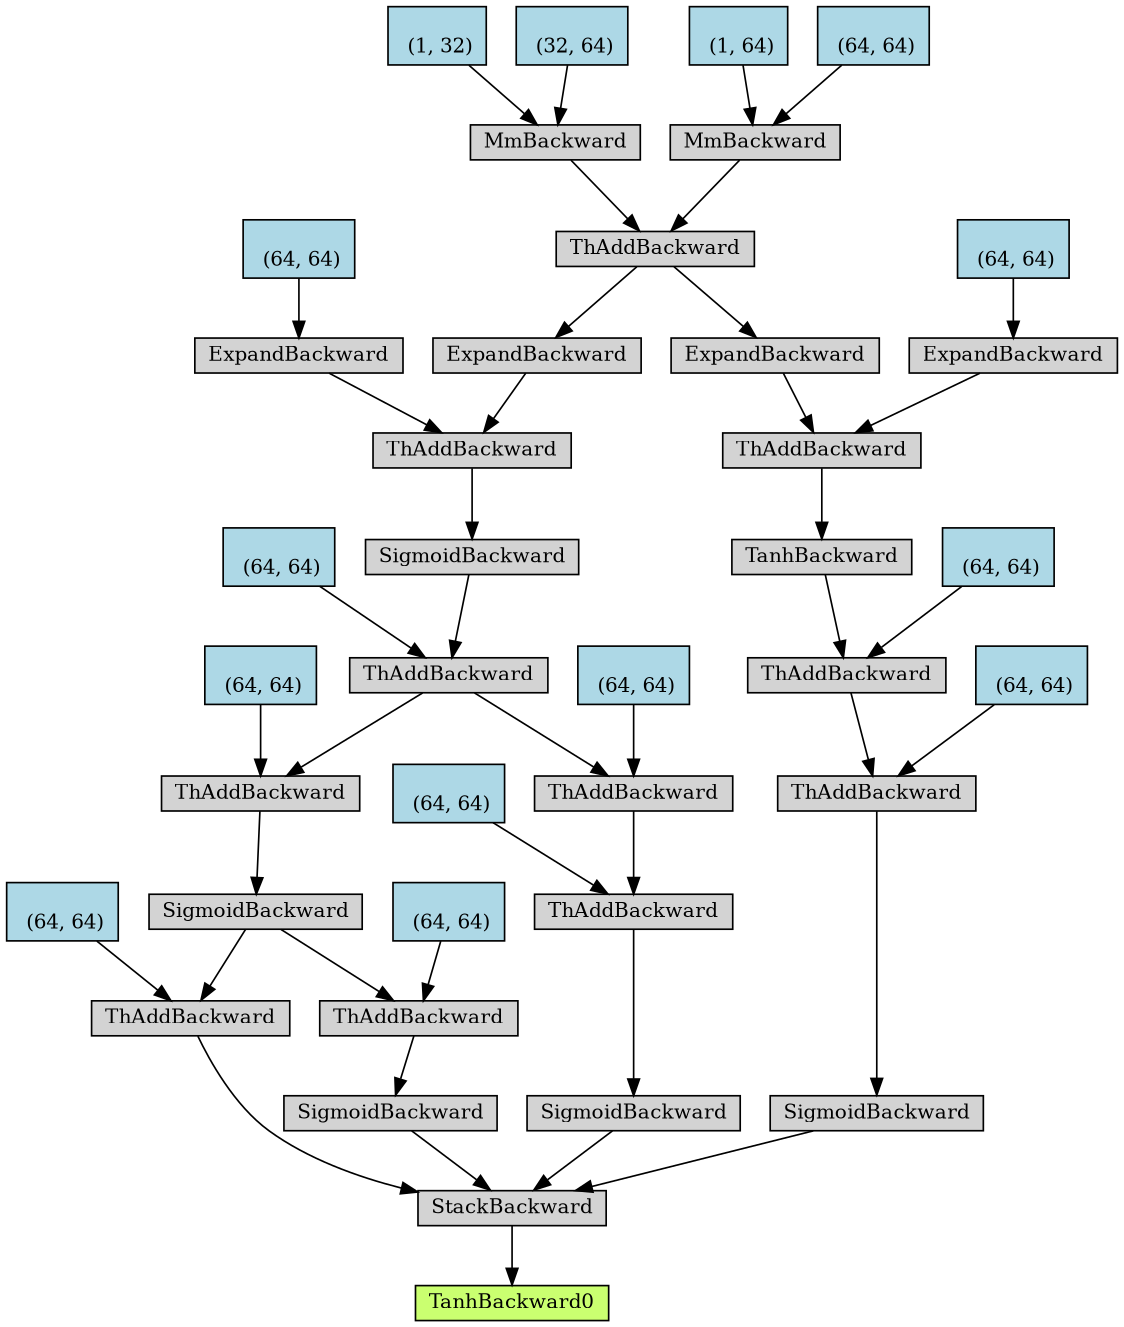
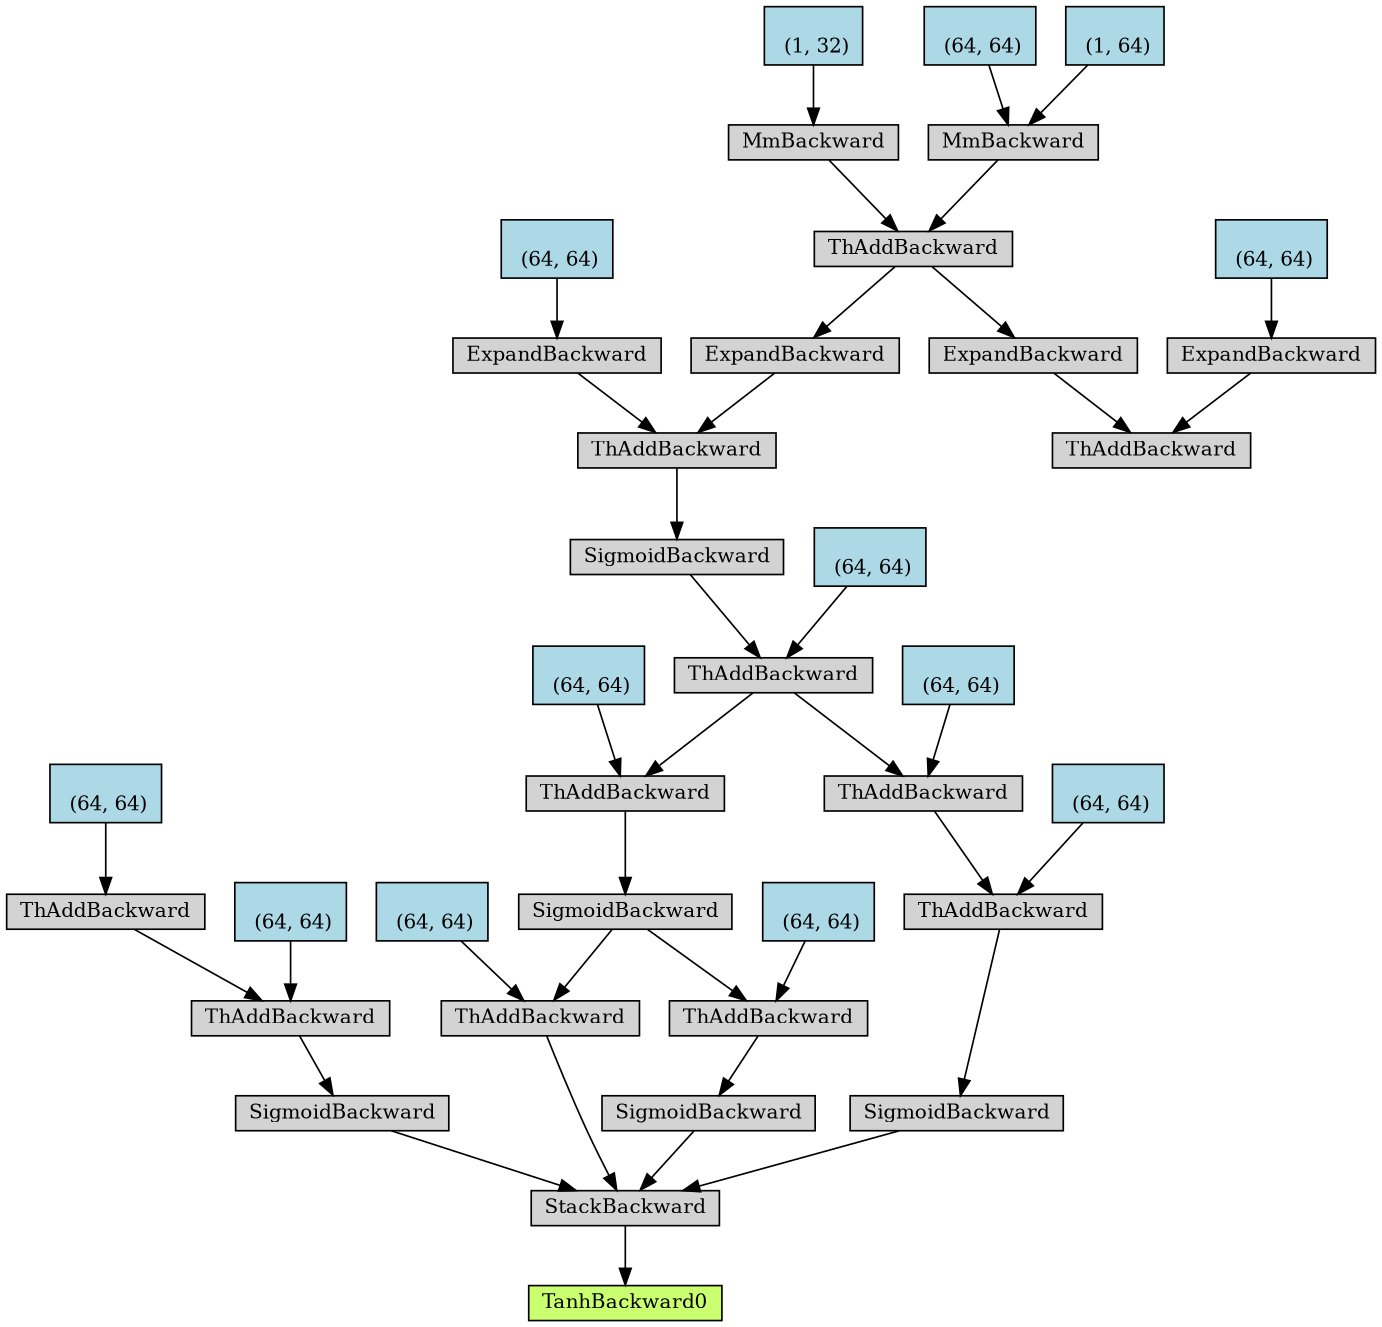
(572, 36) -> none
(822, 557) -> none
